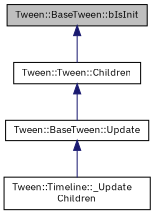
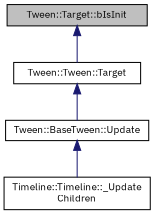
(77, 15) -> (77, 15)
(77, 73) -> (77, 73)
(77, 193) -> (77, 193)
